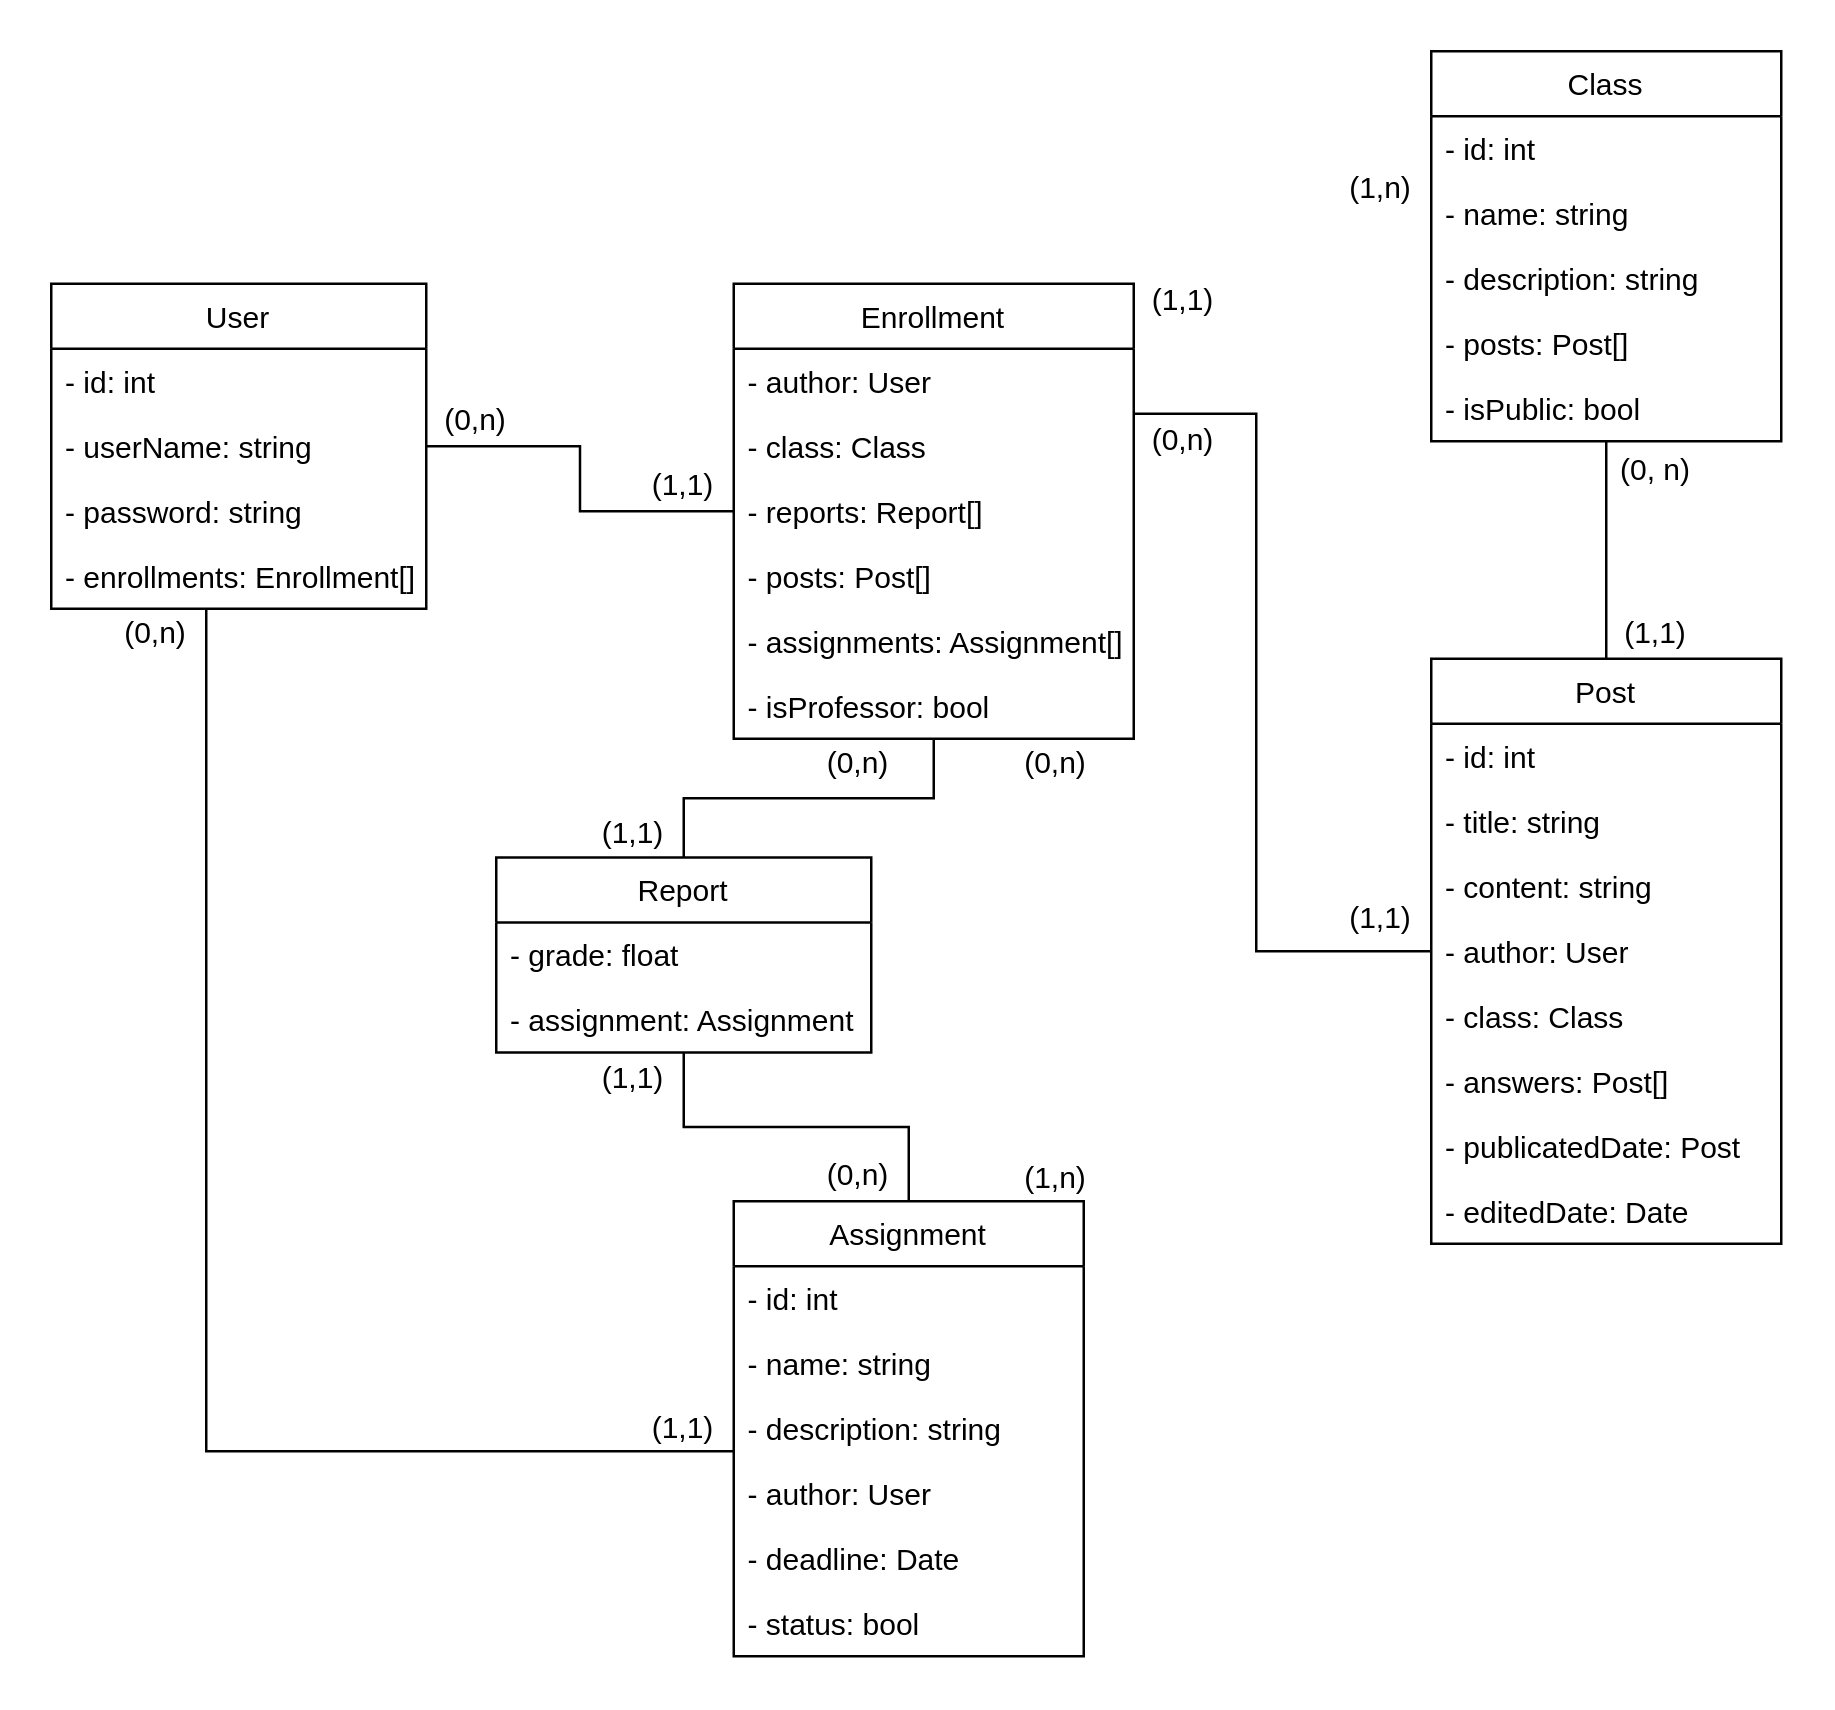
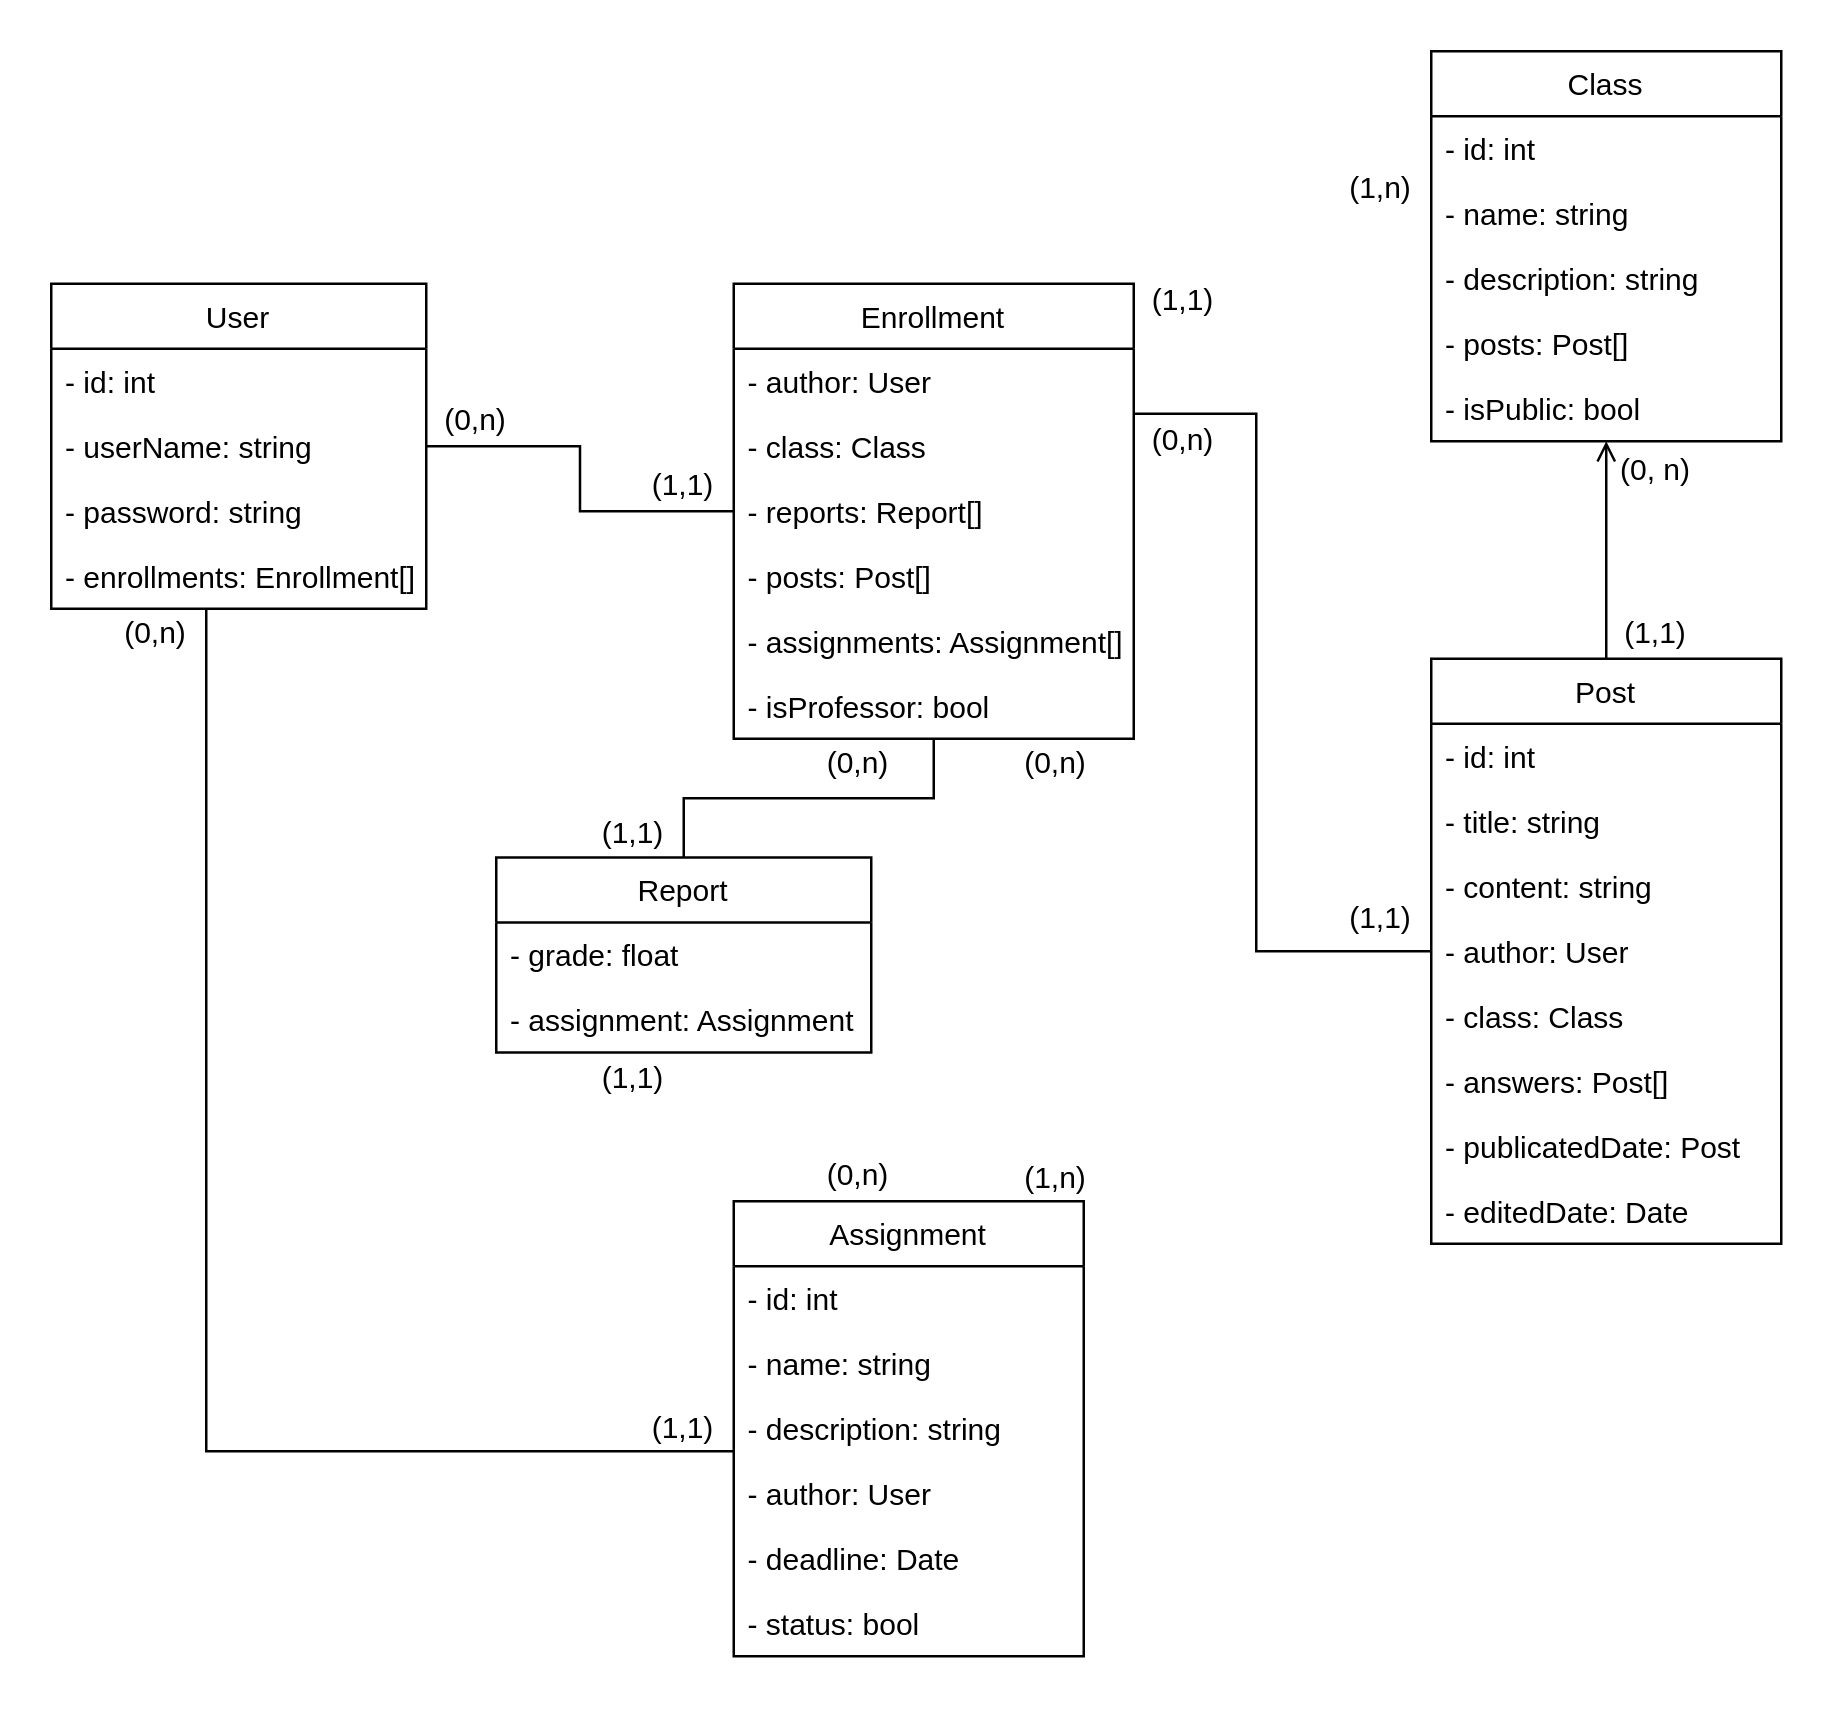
(1606, 448) -> (1606, 450)
(794, 1127) -> none
